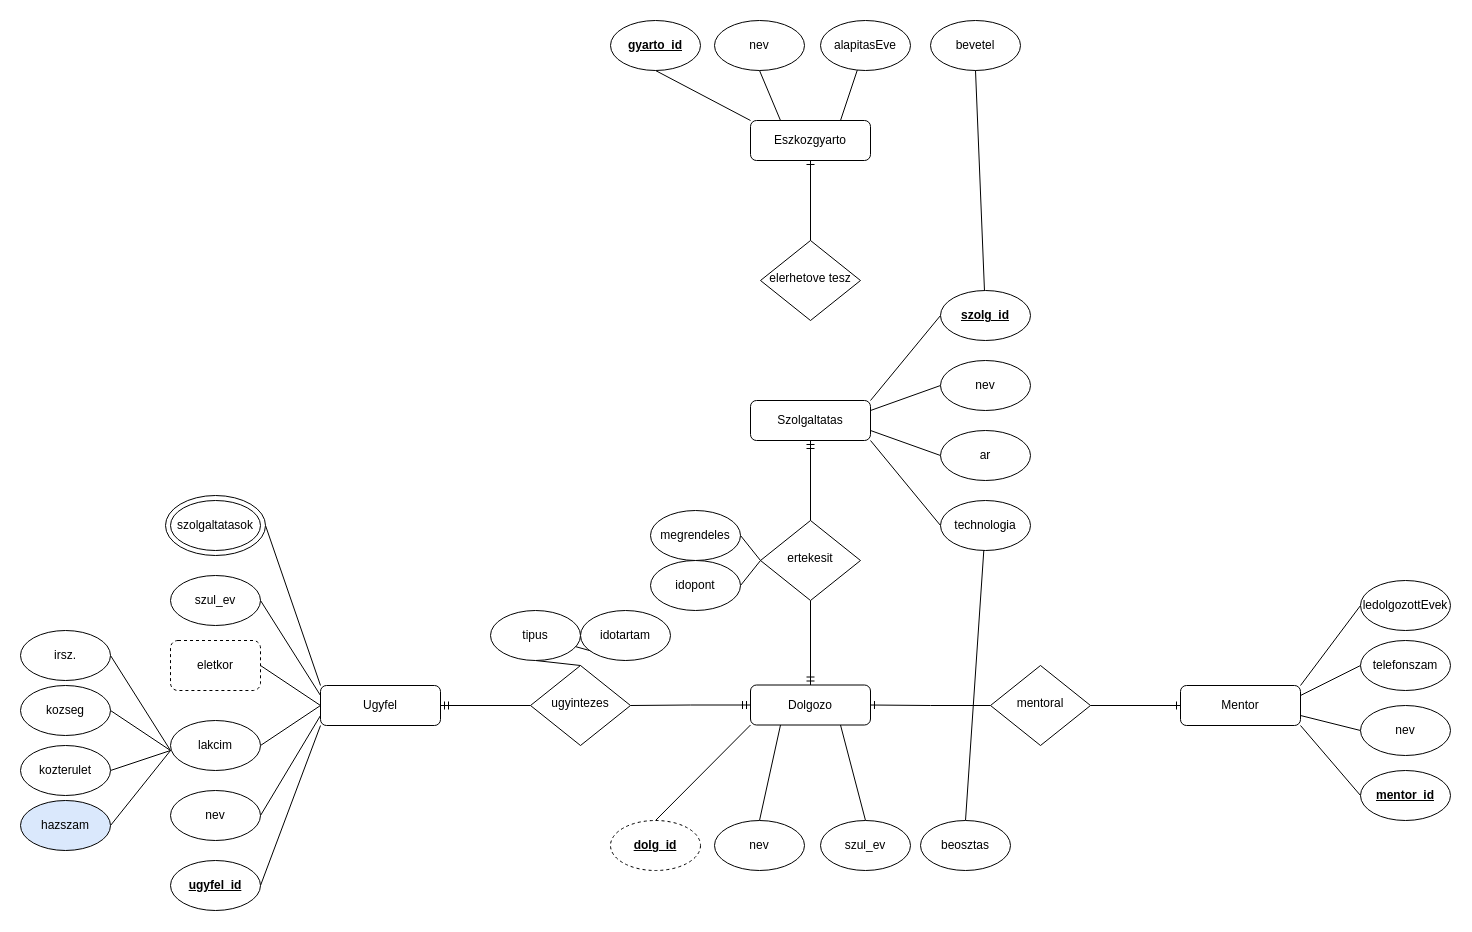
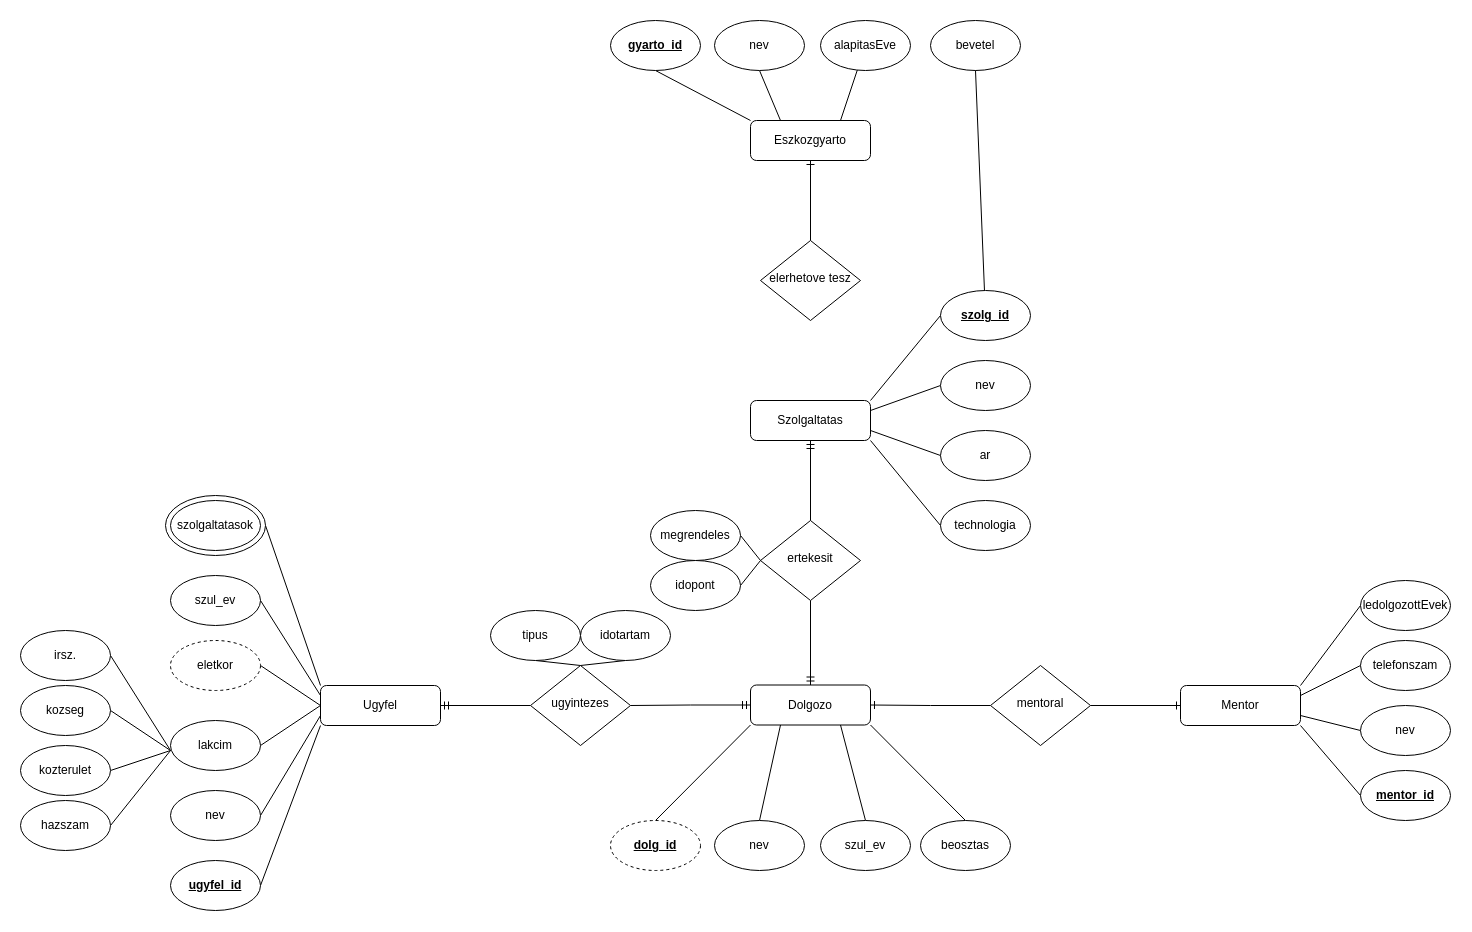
(584, 649) -> (603, 663)
(216, 666) -> (216, 666)
(975, 685) -> (918, 773)
(66, 826) -> (66, 826)
